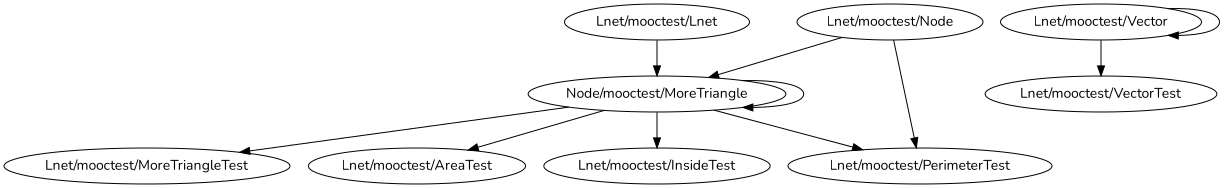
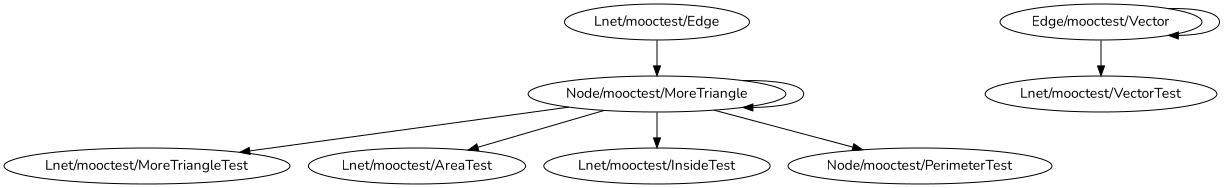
(657, 22) -> (657, 22)
(890, 22) -> none
(1101, 22) -> (1101, 22)
(920, 166) -> (920, 166)
